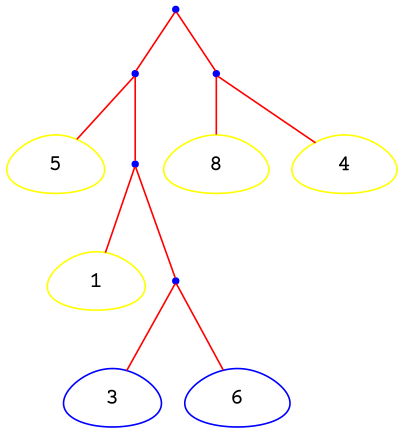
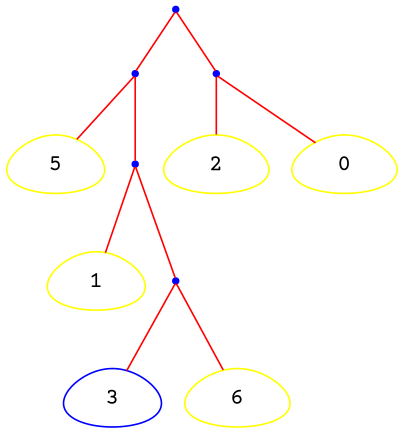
(216, 164) -> (216, 164)
(344, 164) -> (344, 164)
(237, 398) -> (237, 398)
